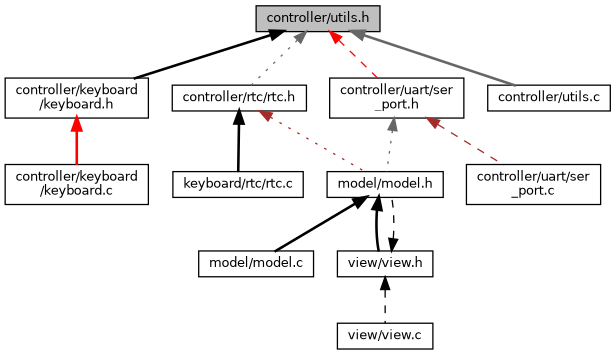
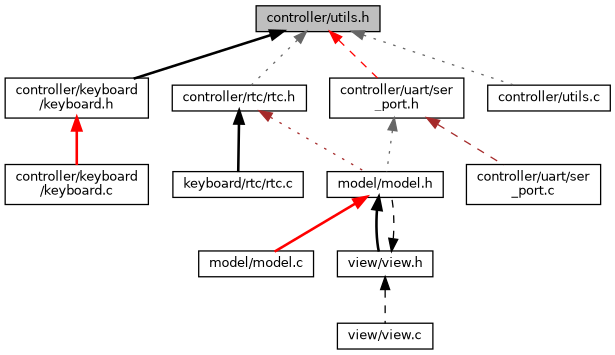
(440, 60) -> (440, 60)
(315, 228) -> (315, 228)
